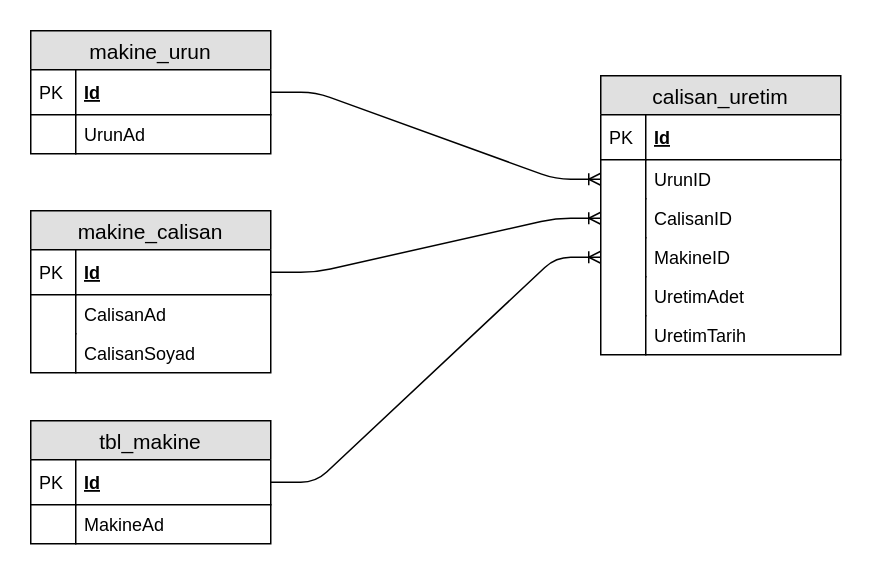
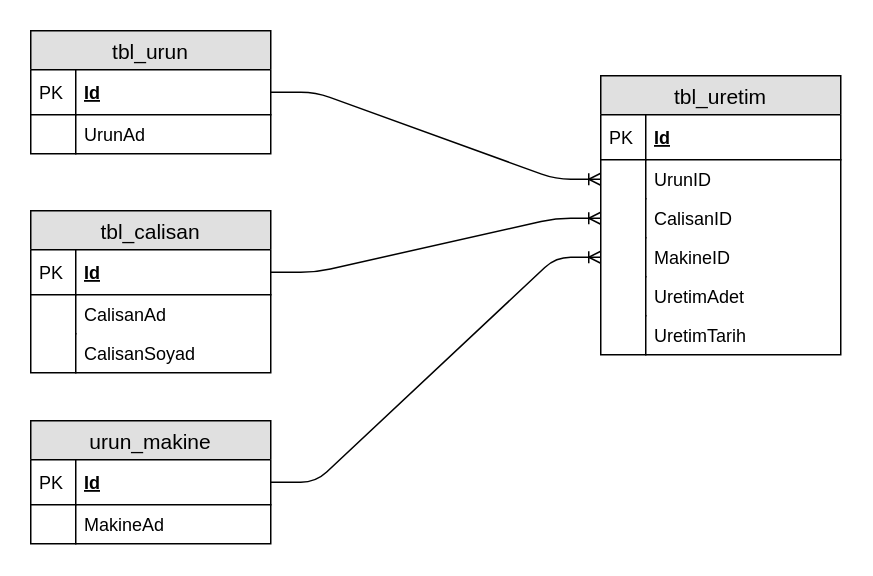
(150, 52) -> (150, 52)
(720, 97) -> (720, 97)
(150, 232) -> (150, 232)
(150, 442) -> (150, 442)
